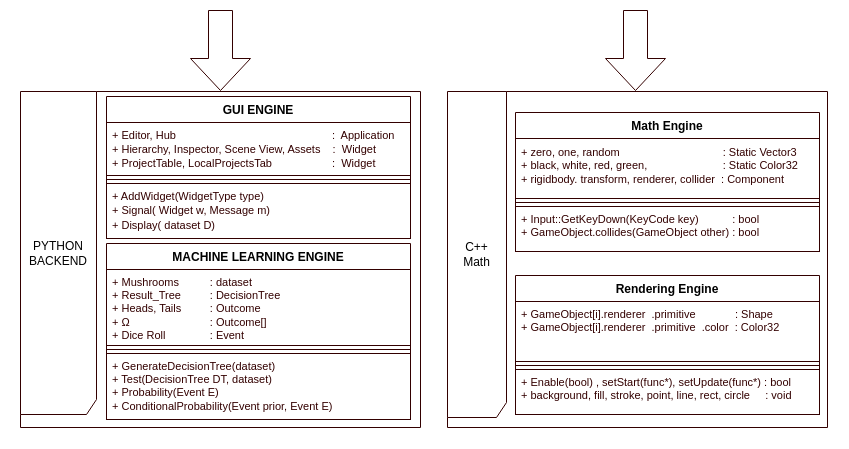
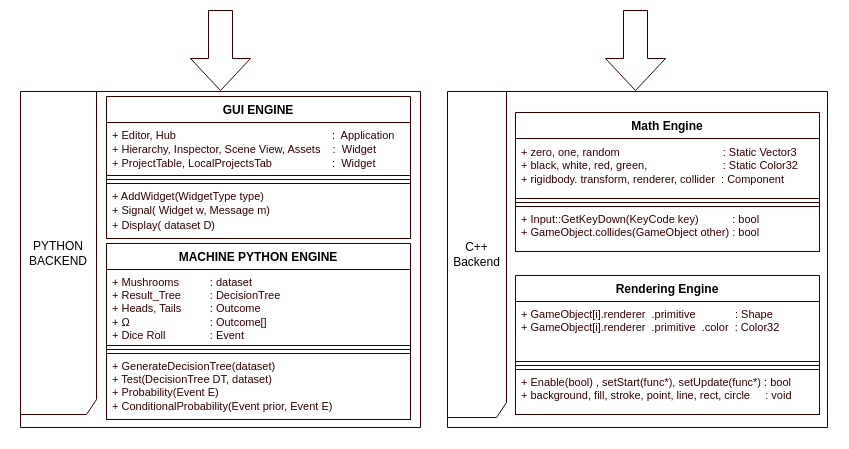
(477, 255) -> (477, 255)
(259, 258) -> (259, 258)
